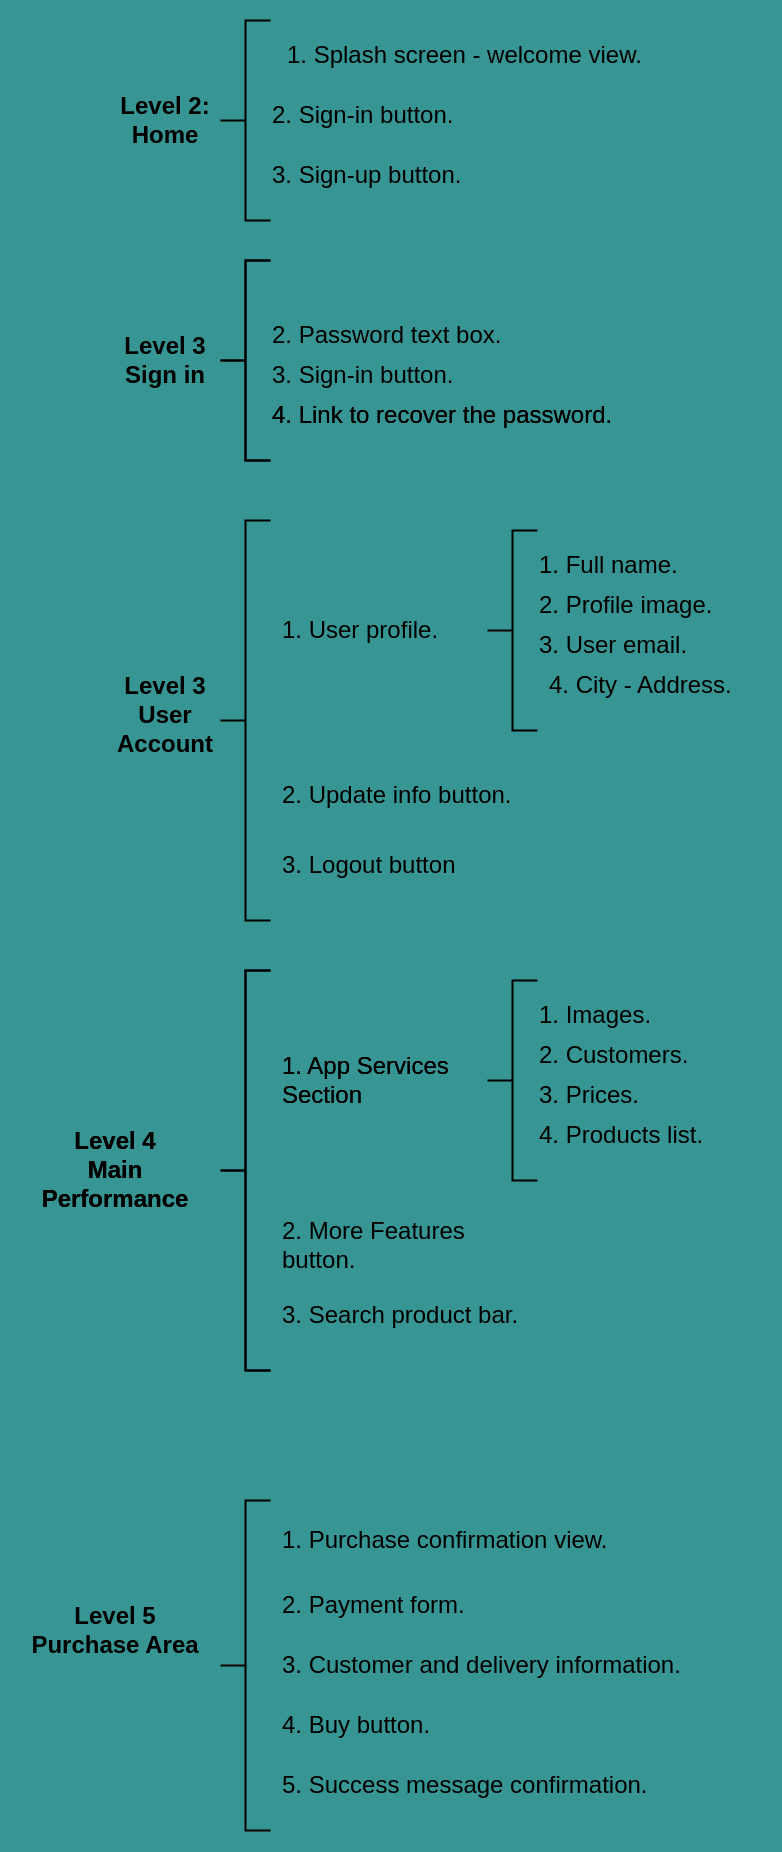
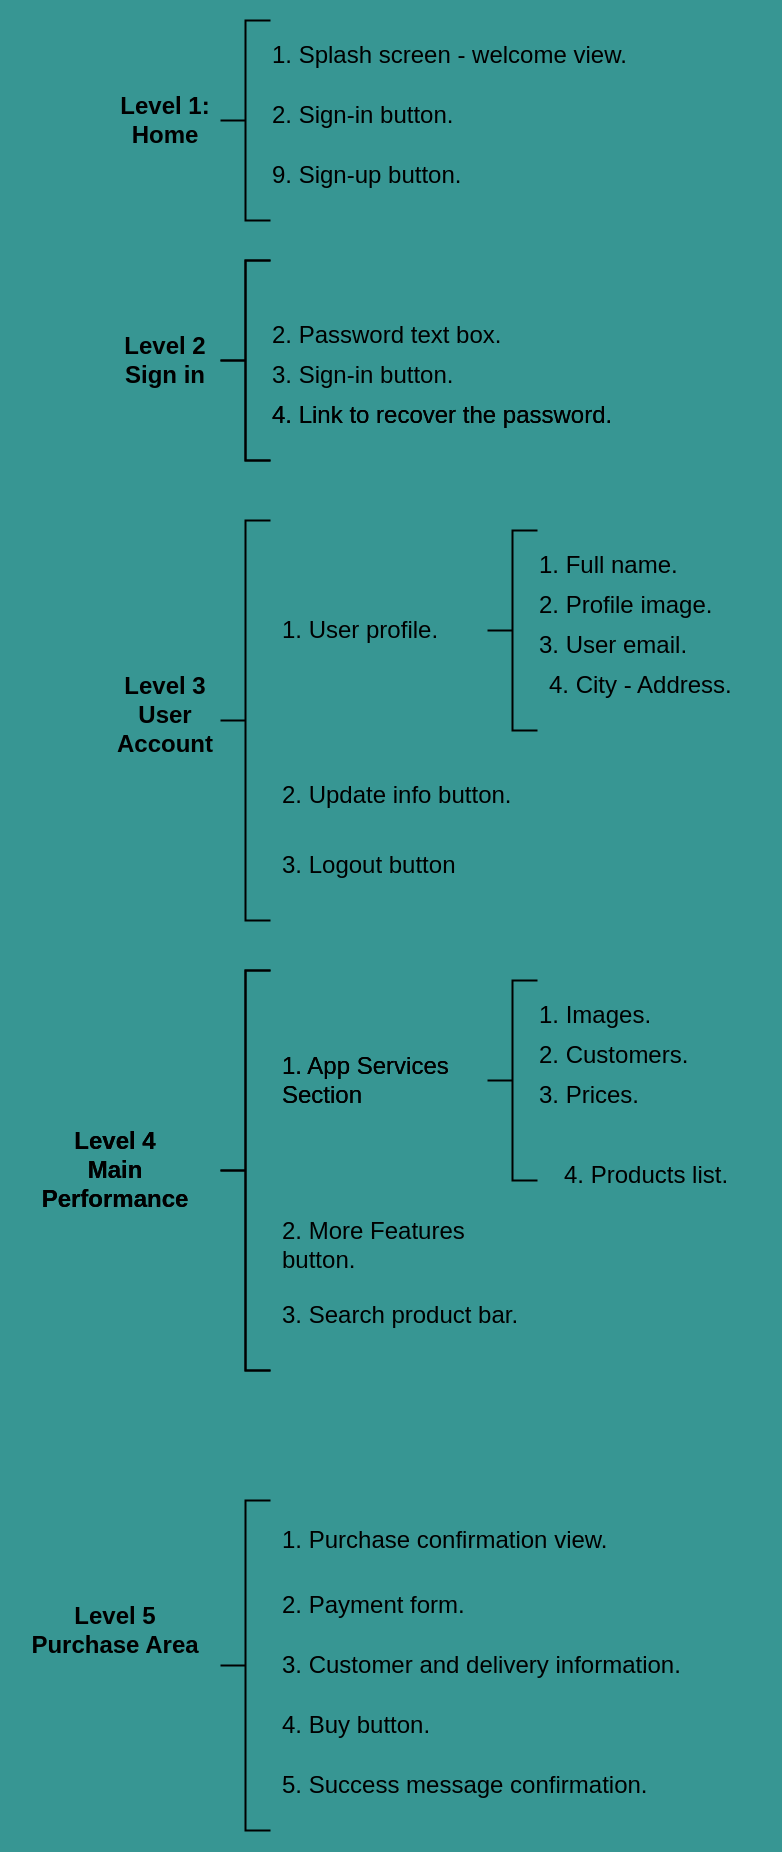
(476, 56) -> (461, 56)
(166, 121) -> (166, 121)
(378, 176) -> (378, 176)
(166, 361) -> (166, 361)
(644, 1136) -> (669, 1176)
